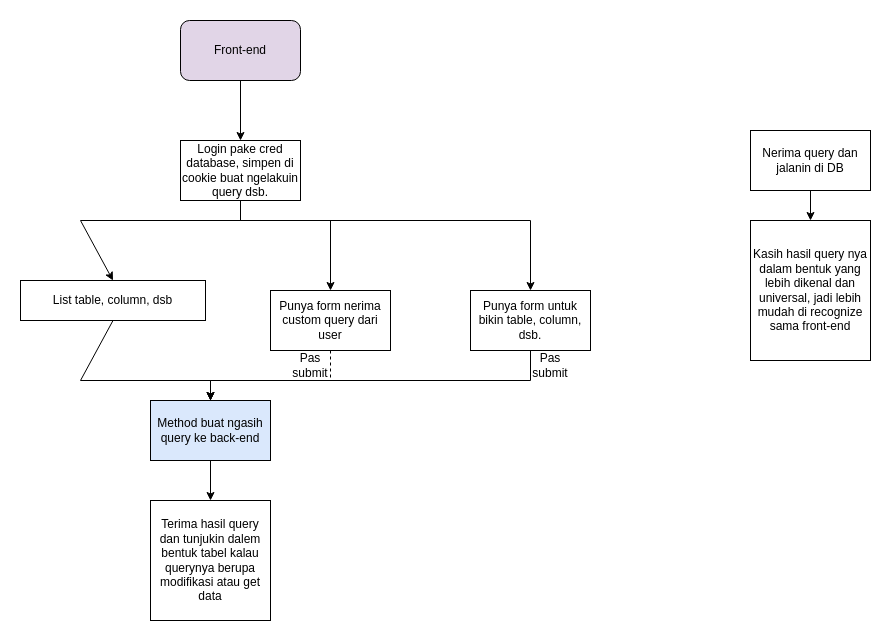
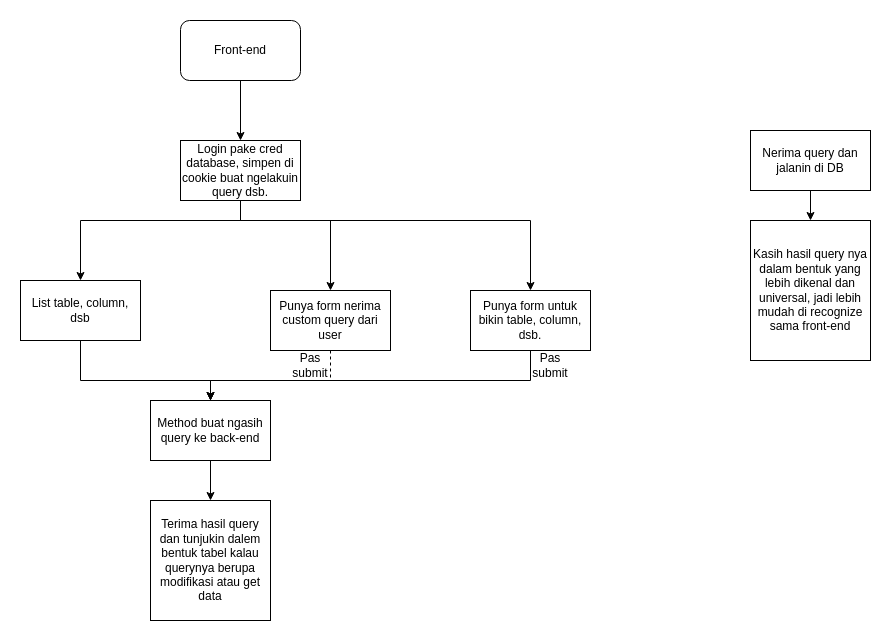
(241, 51) -> (241, 51)
(113, 301) -> (81, 311)
(211, 431) -> (211, 431)
